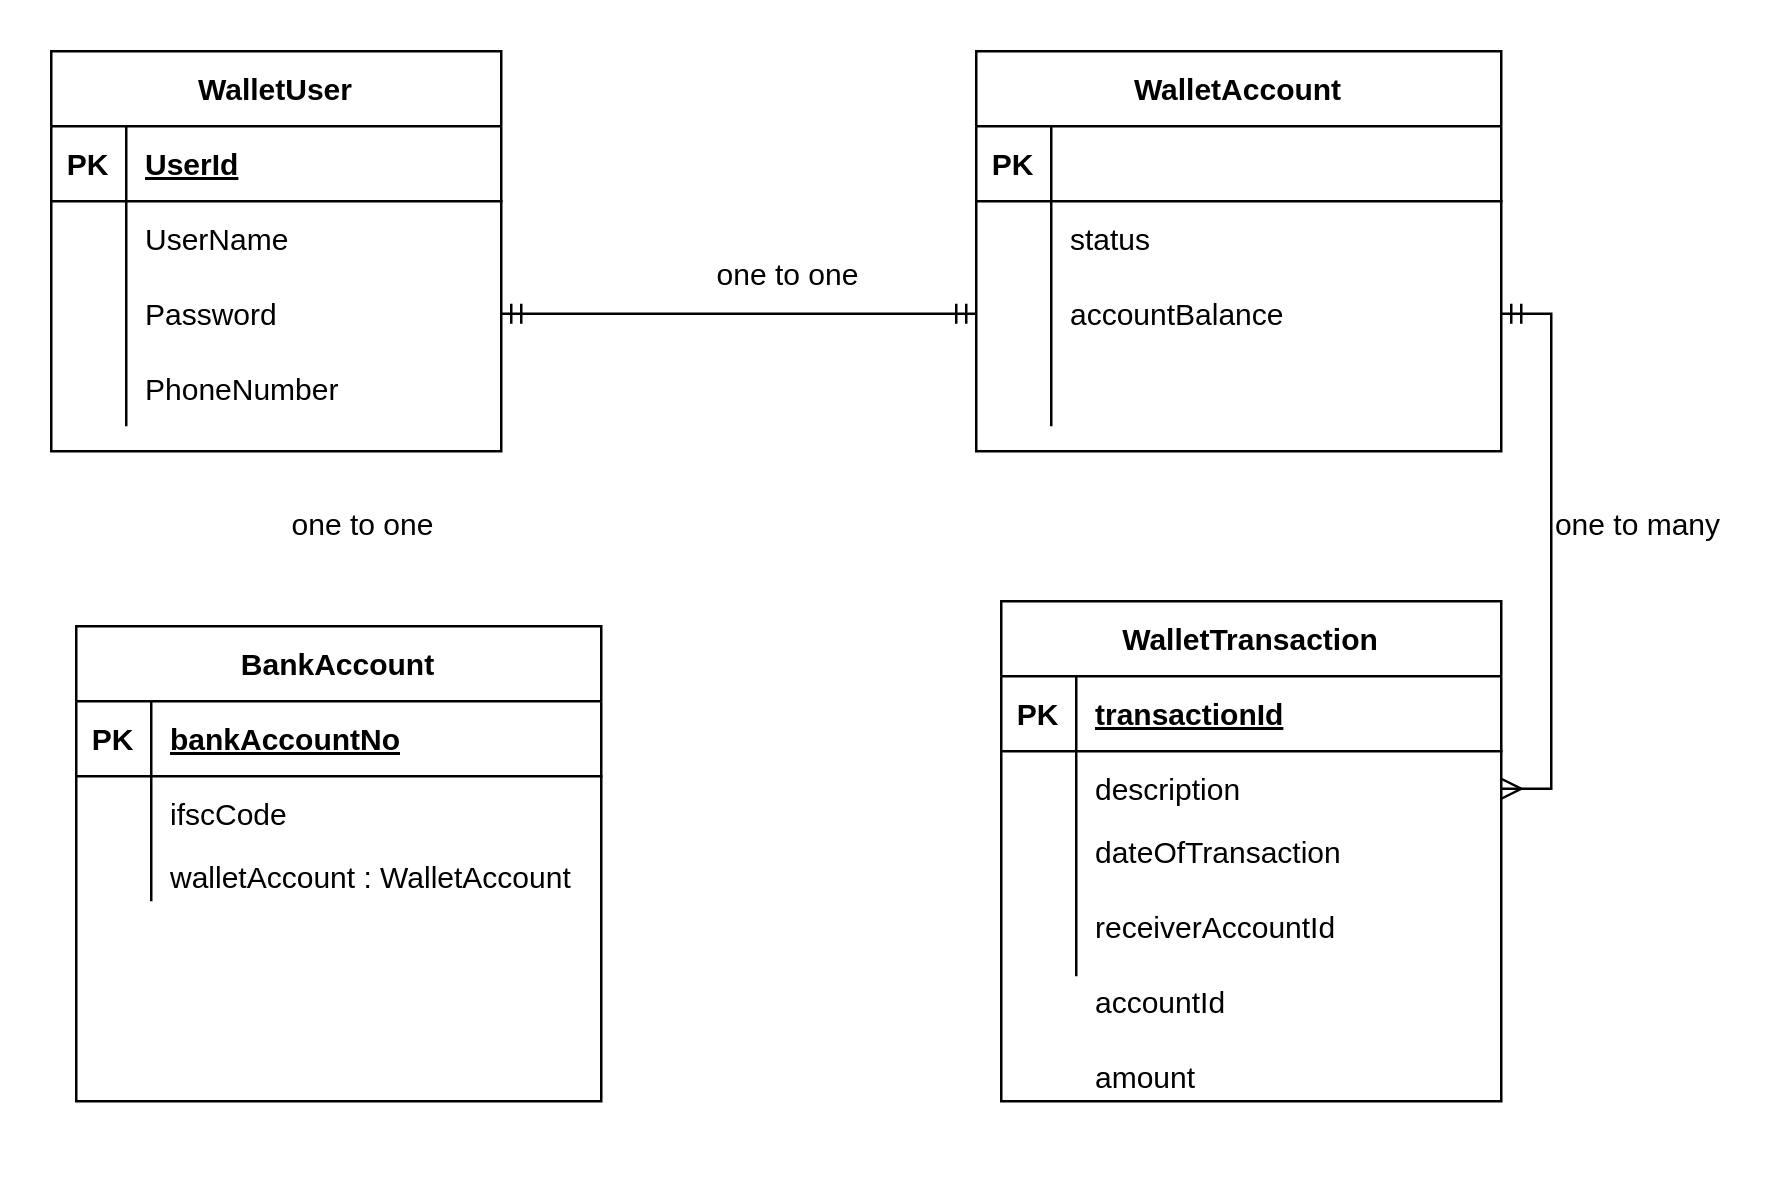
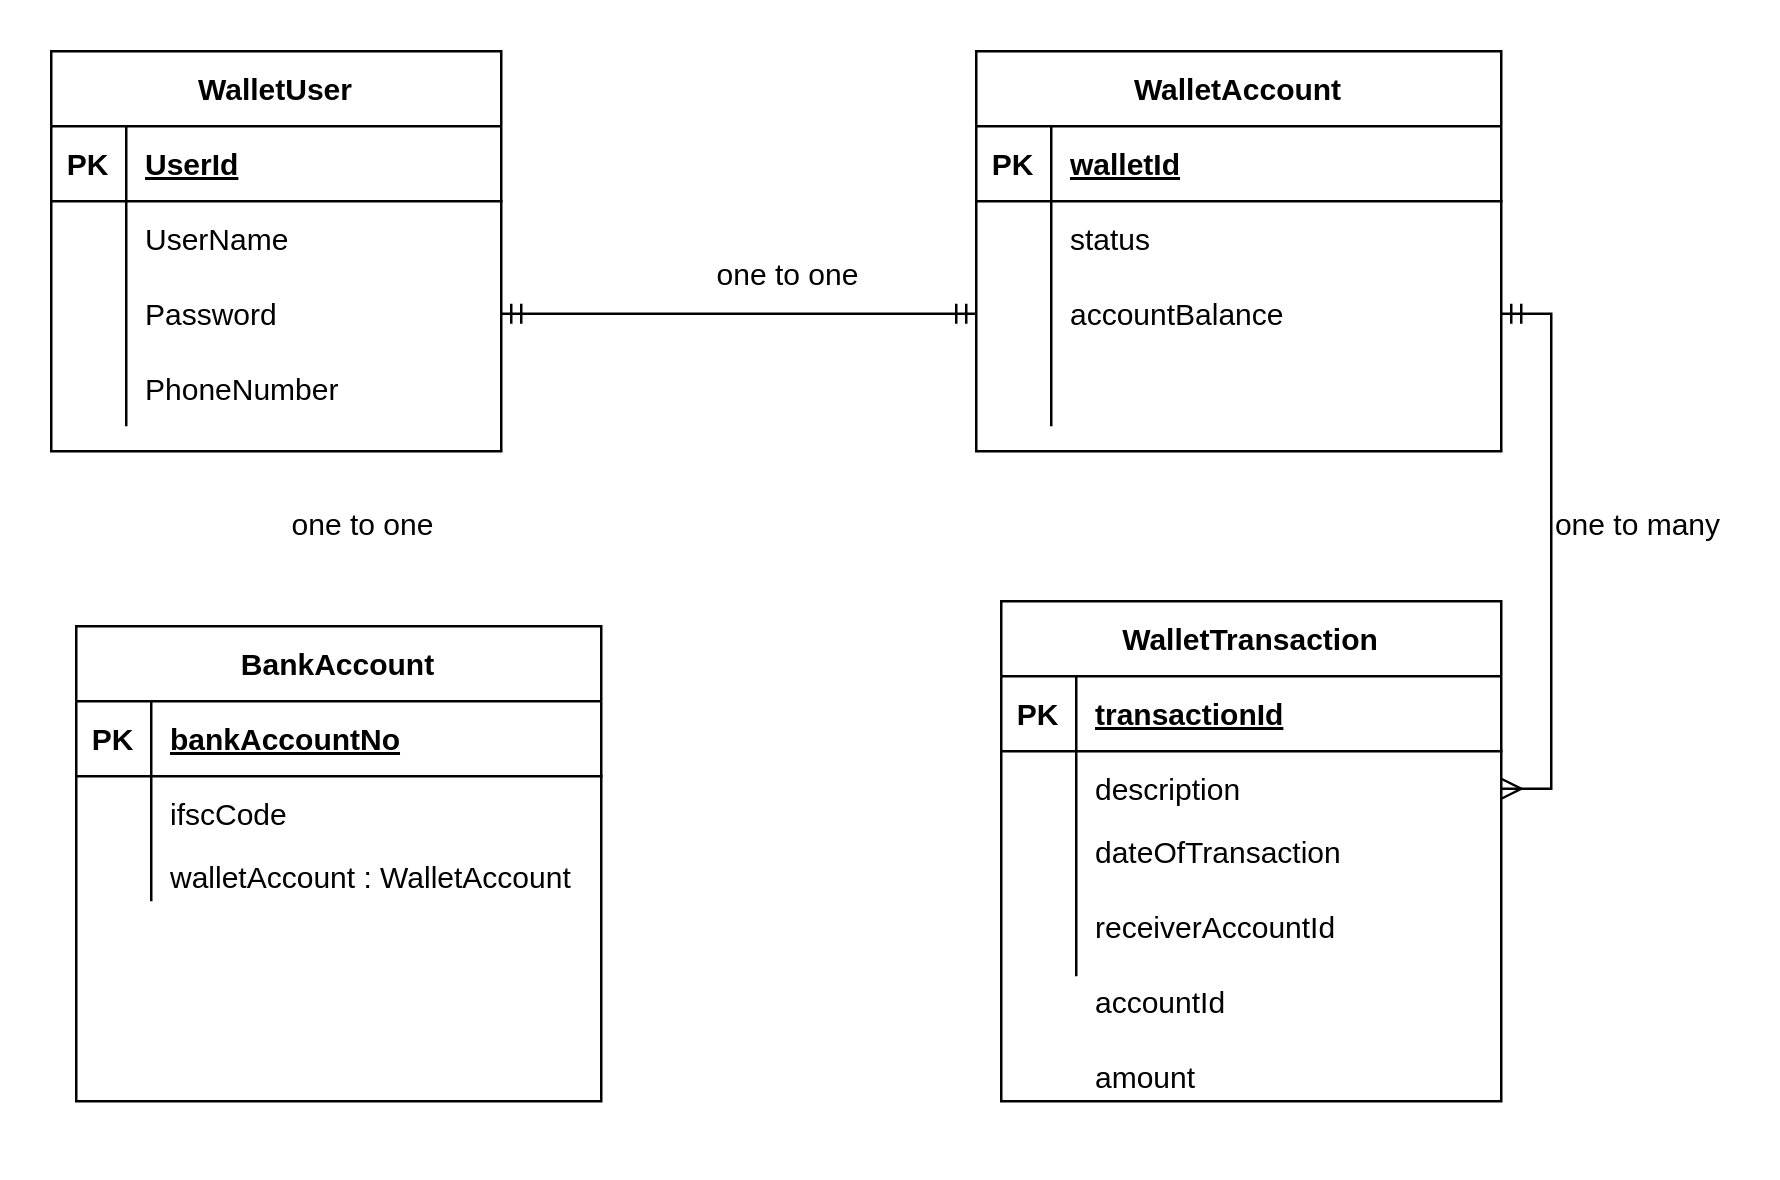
none -> (1276, 164)
